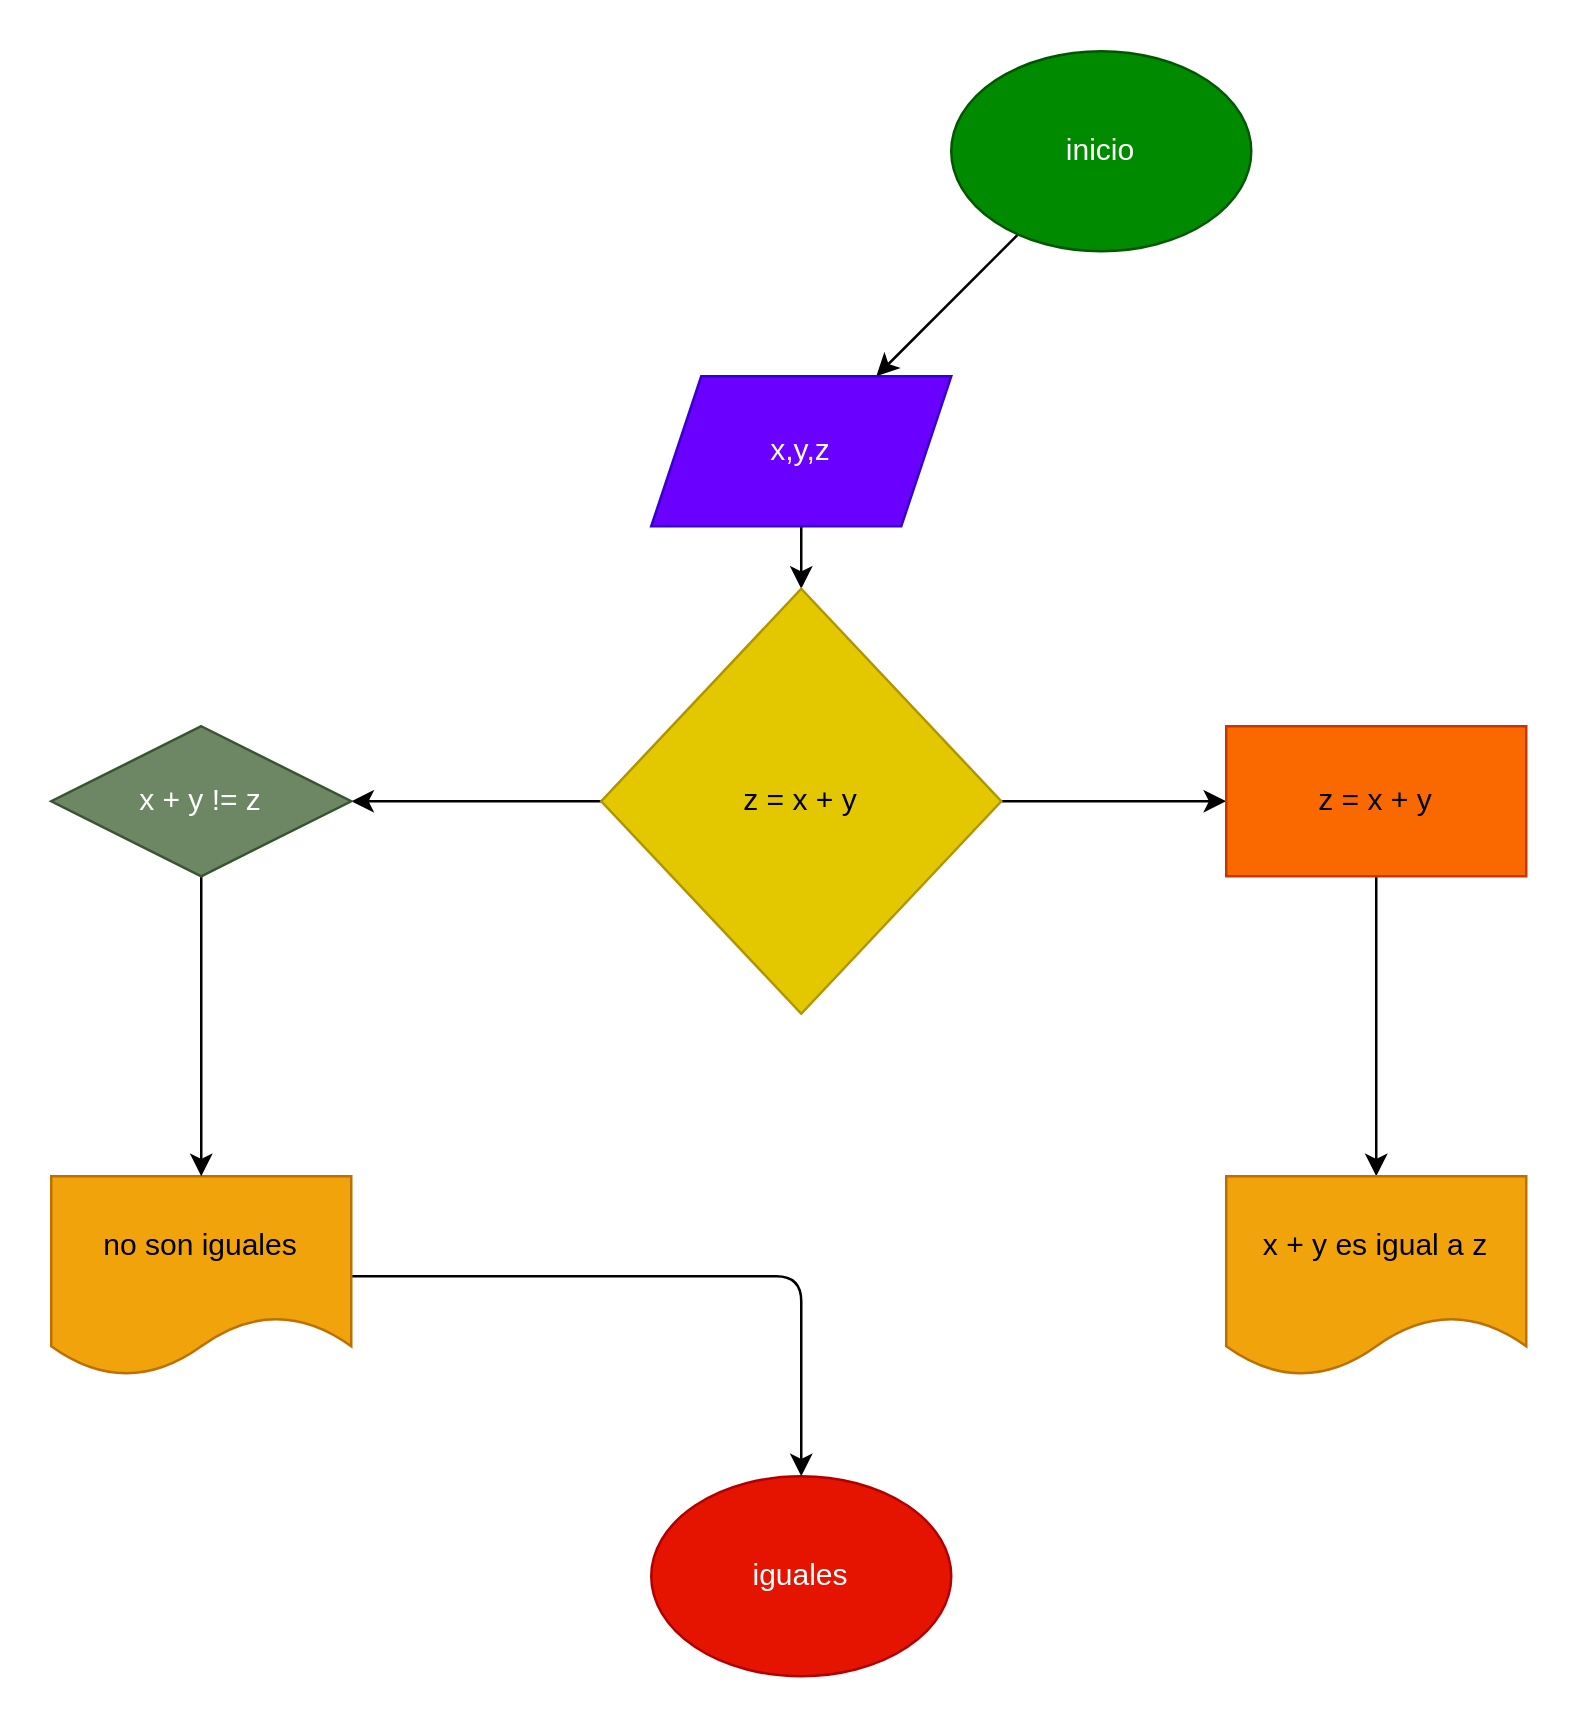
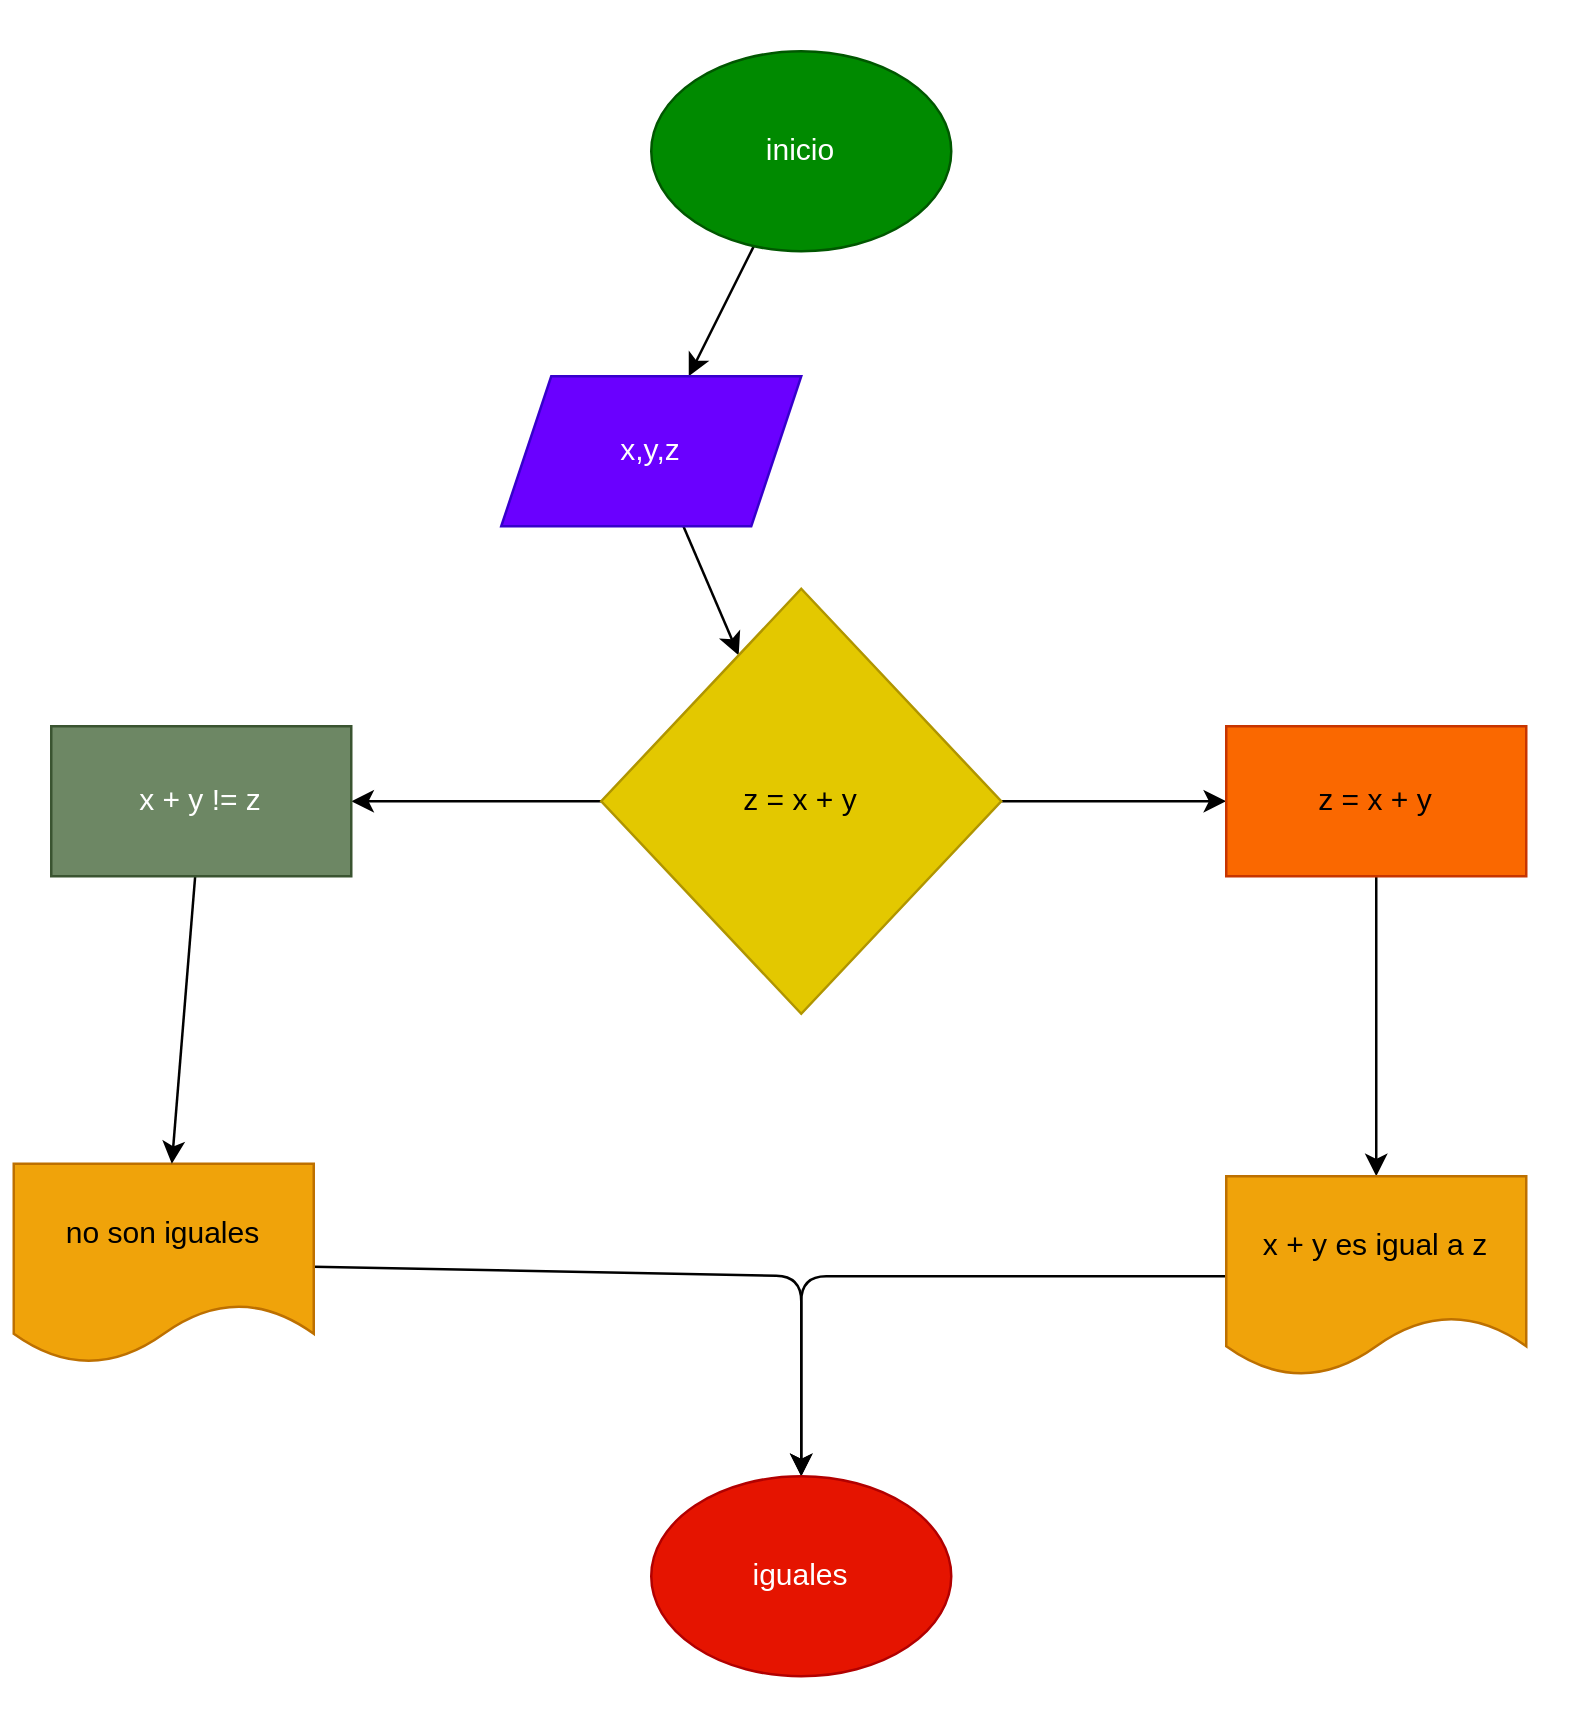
(1101, 151) -> (801, 151)
(801, 451) -> (651, 451)
(201, 801) -> (201, 801)
(201, 1276) -> (164, 1264)
none -> (1015, 1276)
